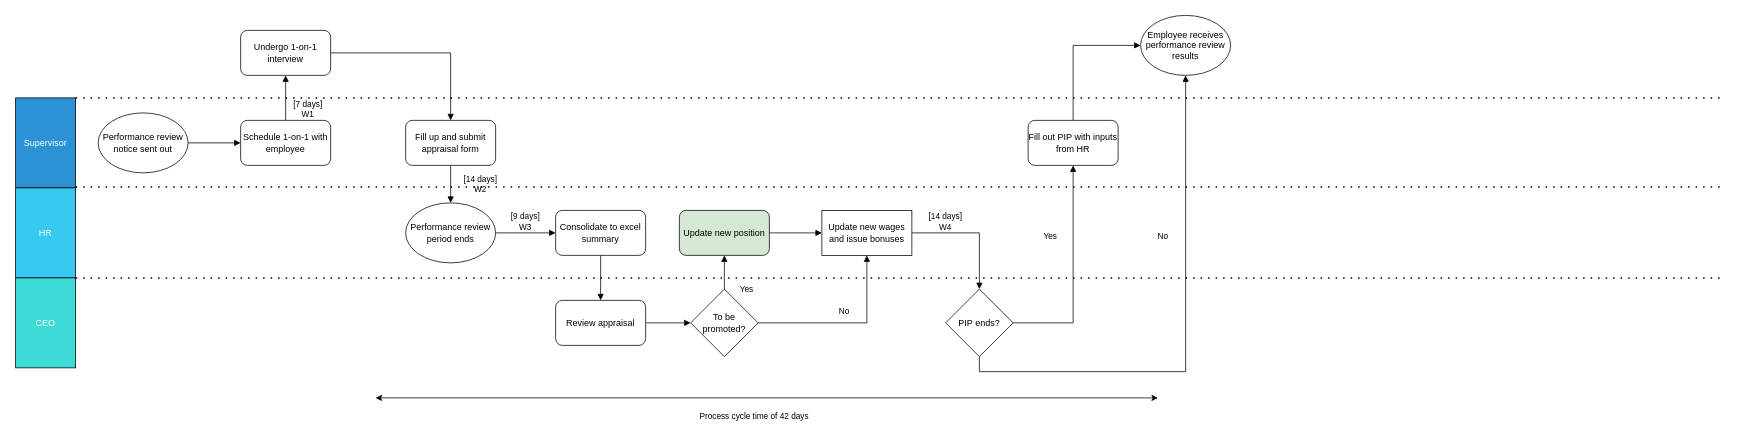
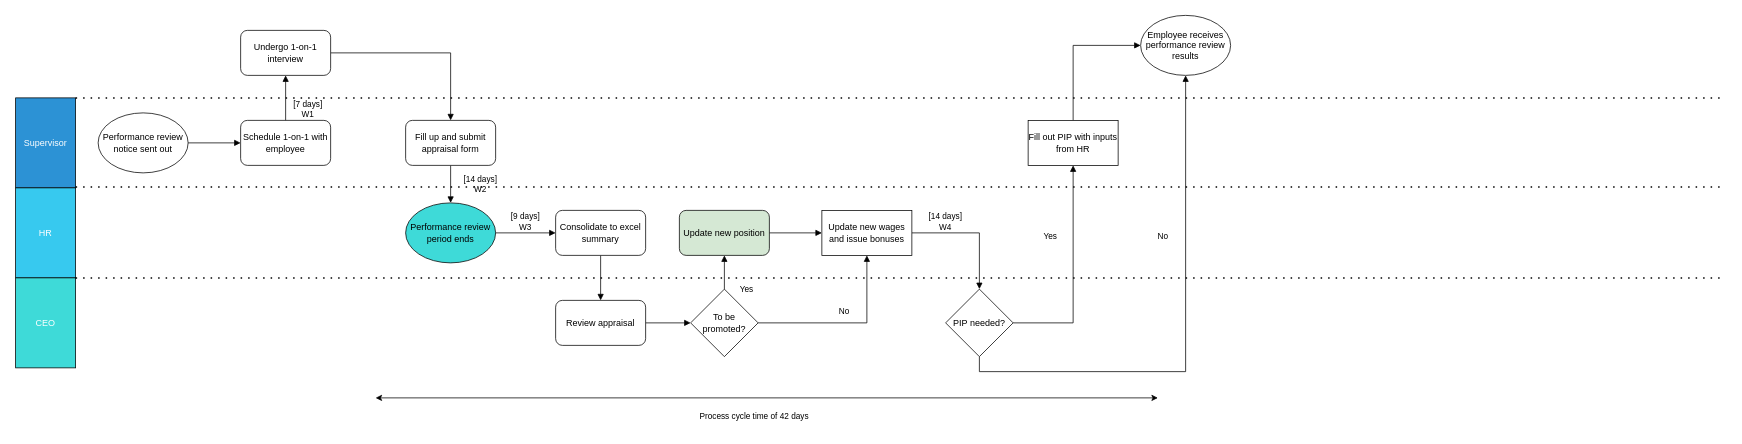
(1073, 143) -> (1073, 143)
(450, 233) -> (450, 233)
(979, 323) -> (979, 323)
